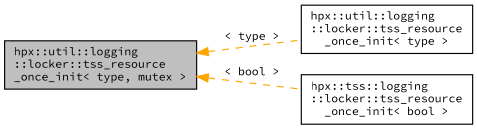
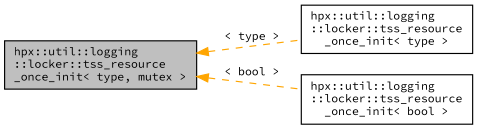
(387, 99) -> (387, 99)
